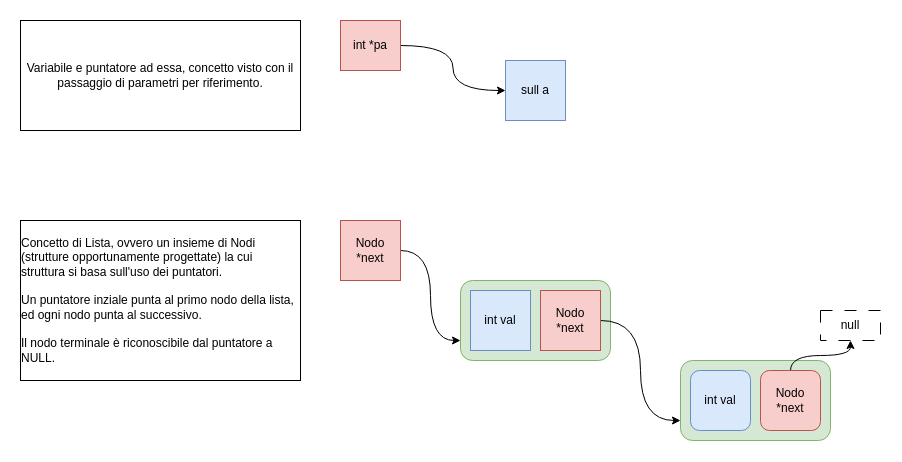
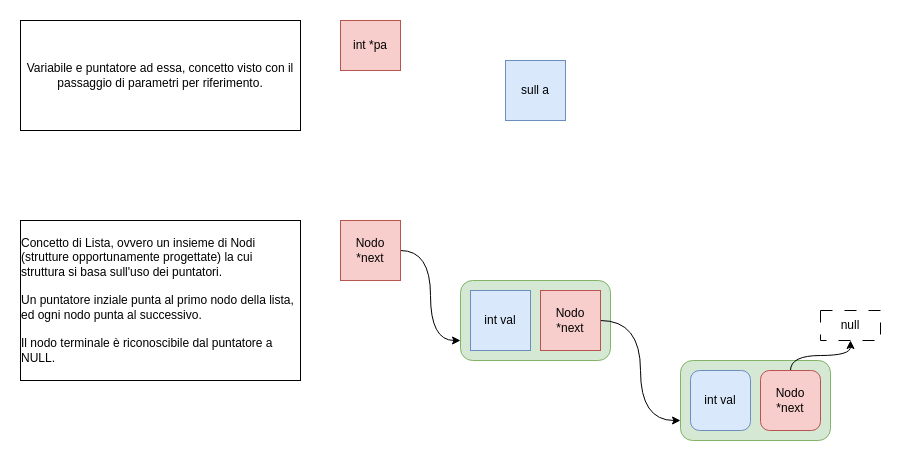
(453, 65) -> none
